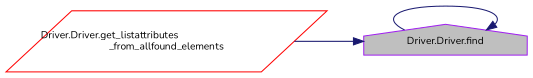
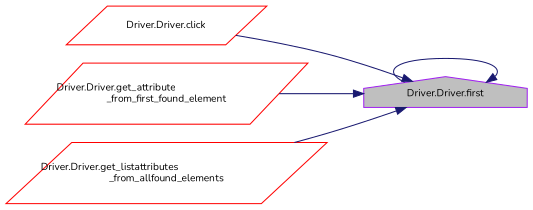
none -> (167, 25)
(445, 41) -> (445, 94)
none -> (167, 94)
